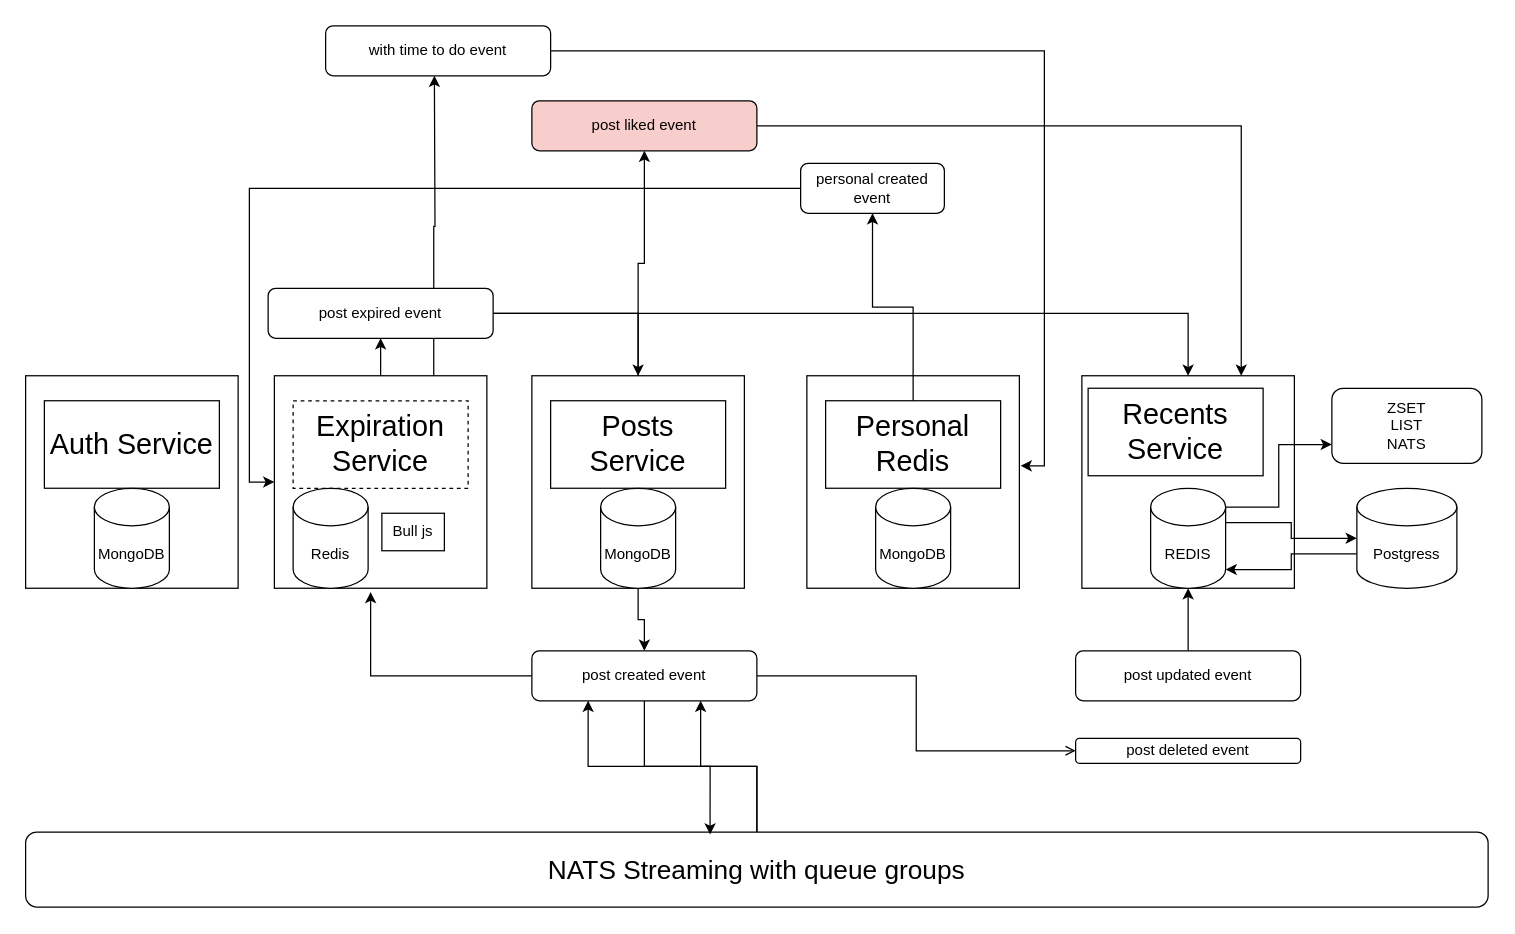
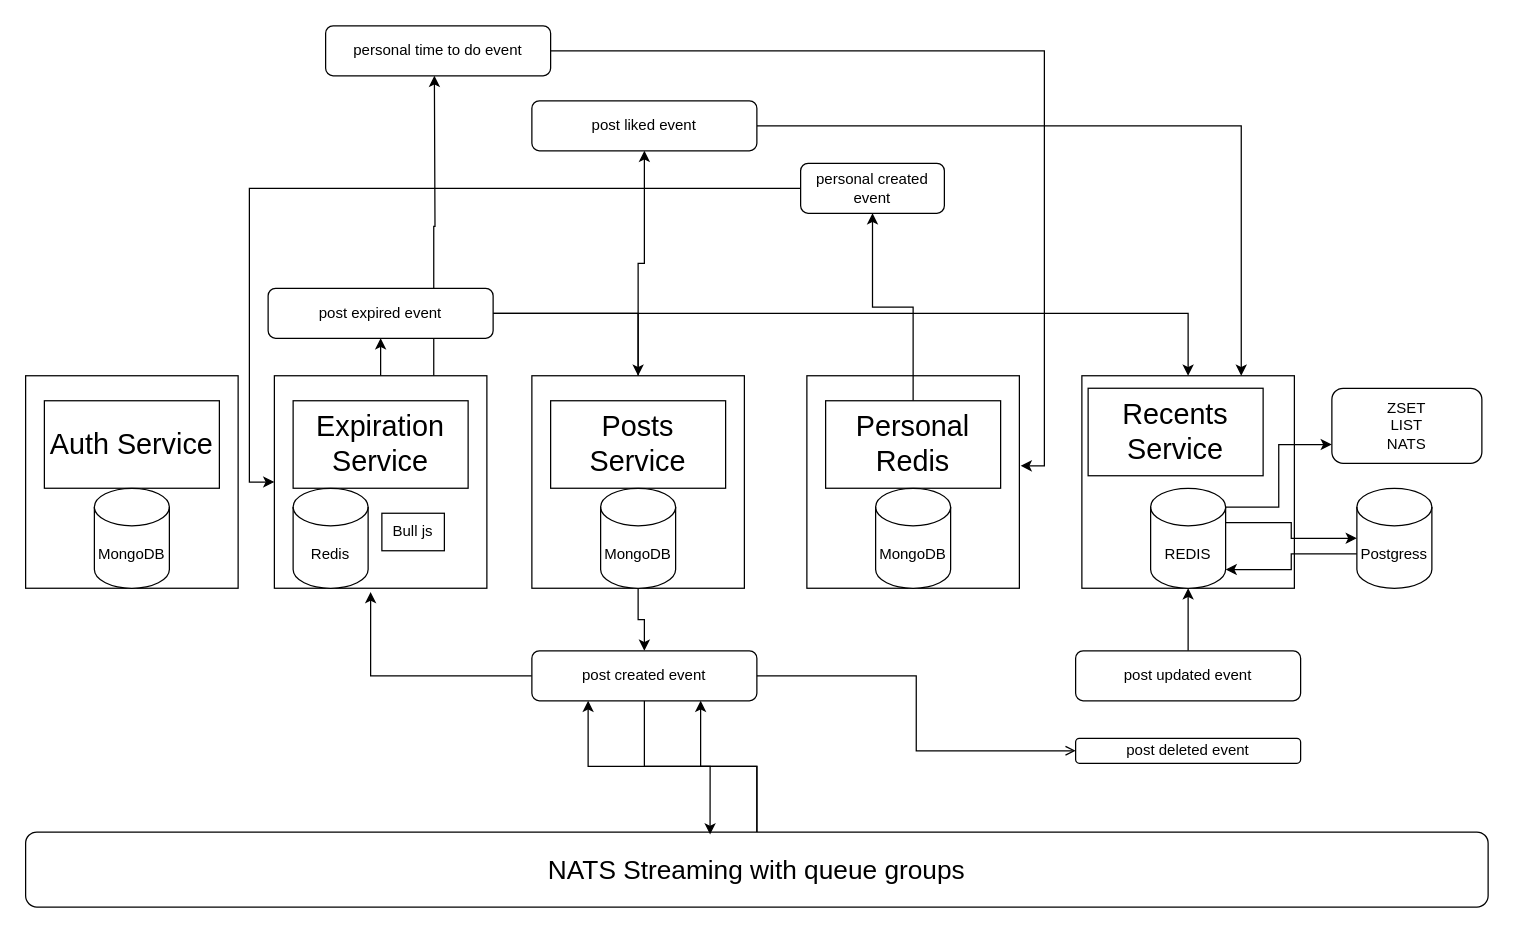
(438, 51) -> (438, 51)
(644, 126) -> (644, 126)
(381, 444) -> (381, 444)
(1407, 538) -> (1394, 538)
